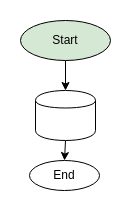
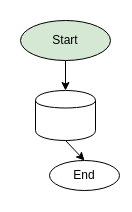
(65, 176) -> (85, 176)
